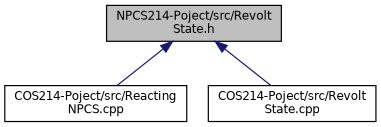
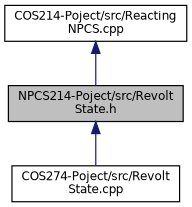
(140, 67) -> (96, 70)
(292, 104) -> (96, 184)
